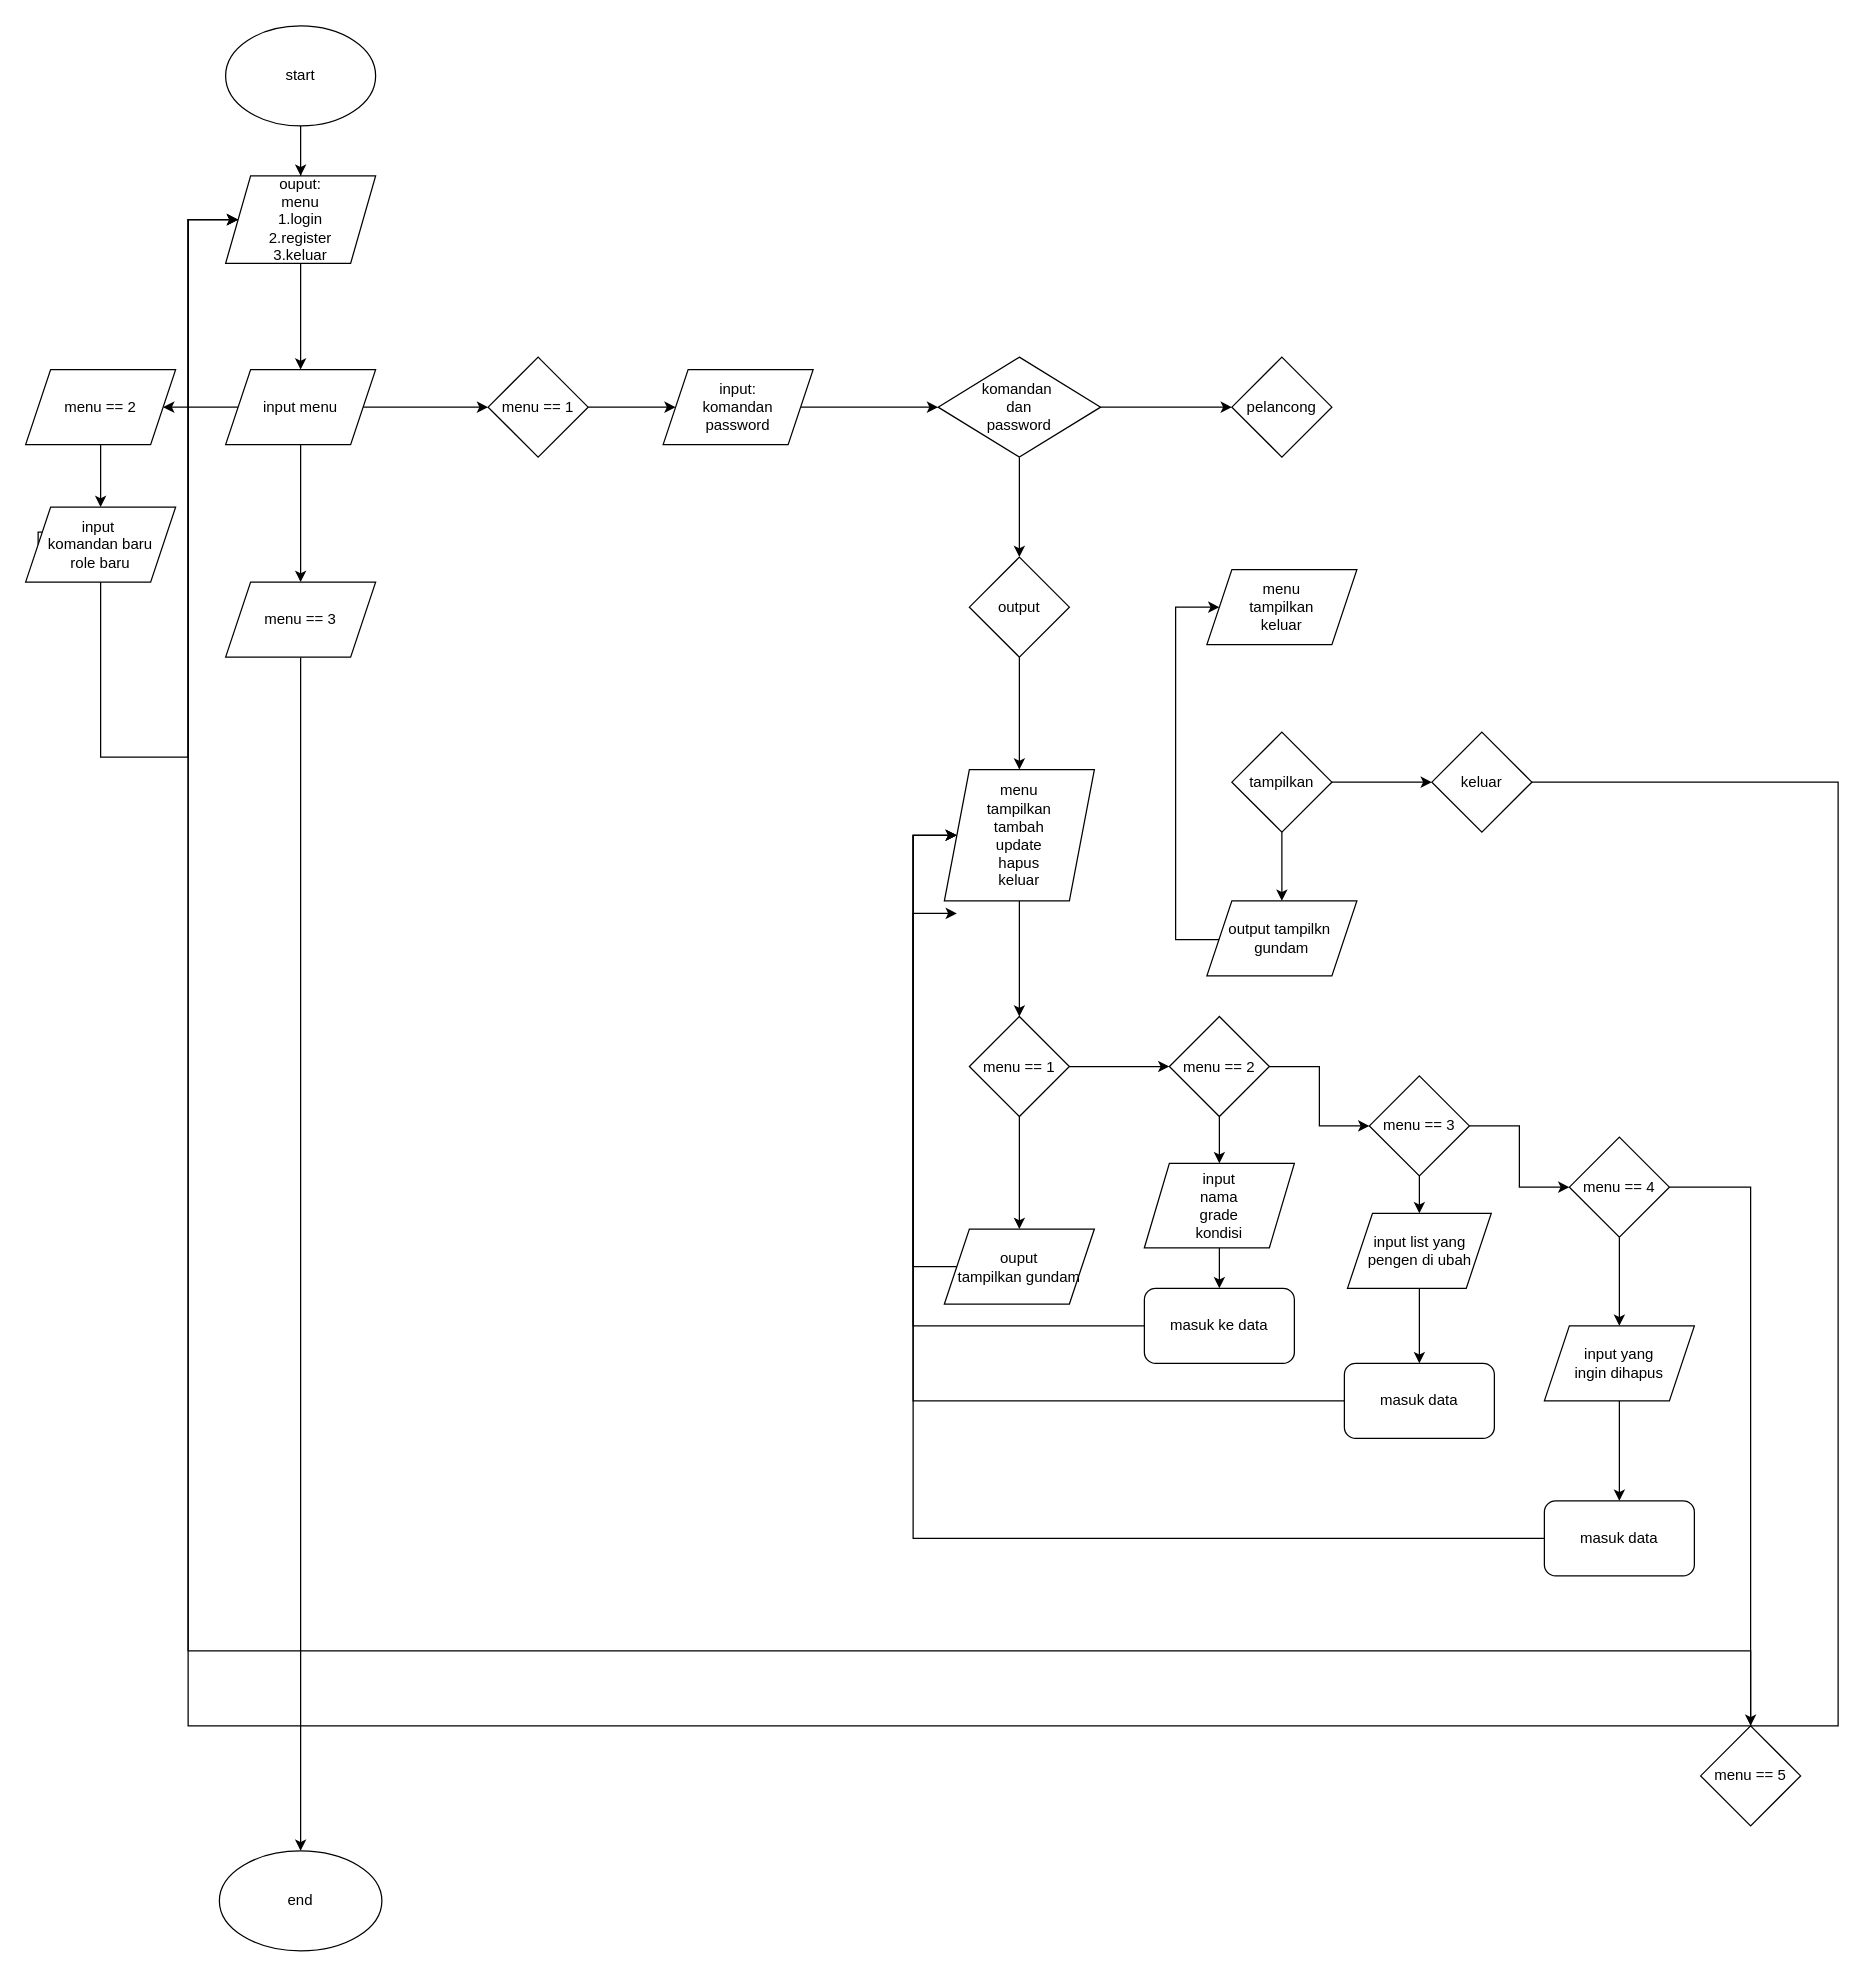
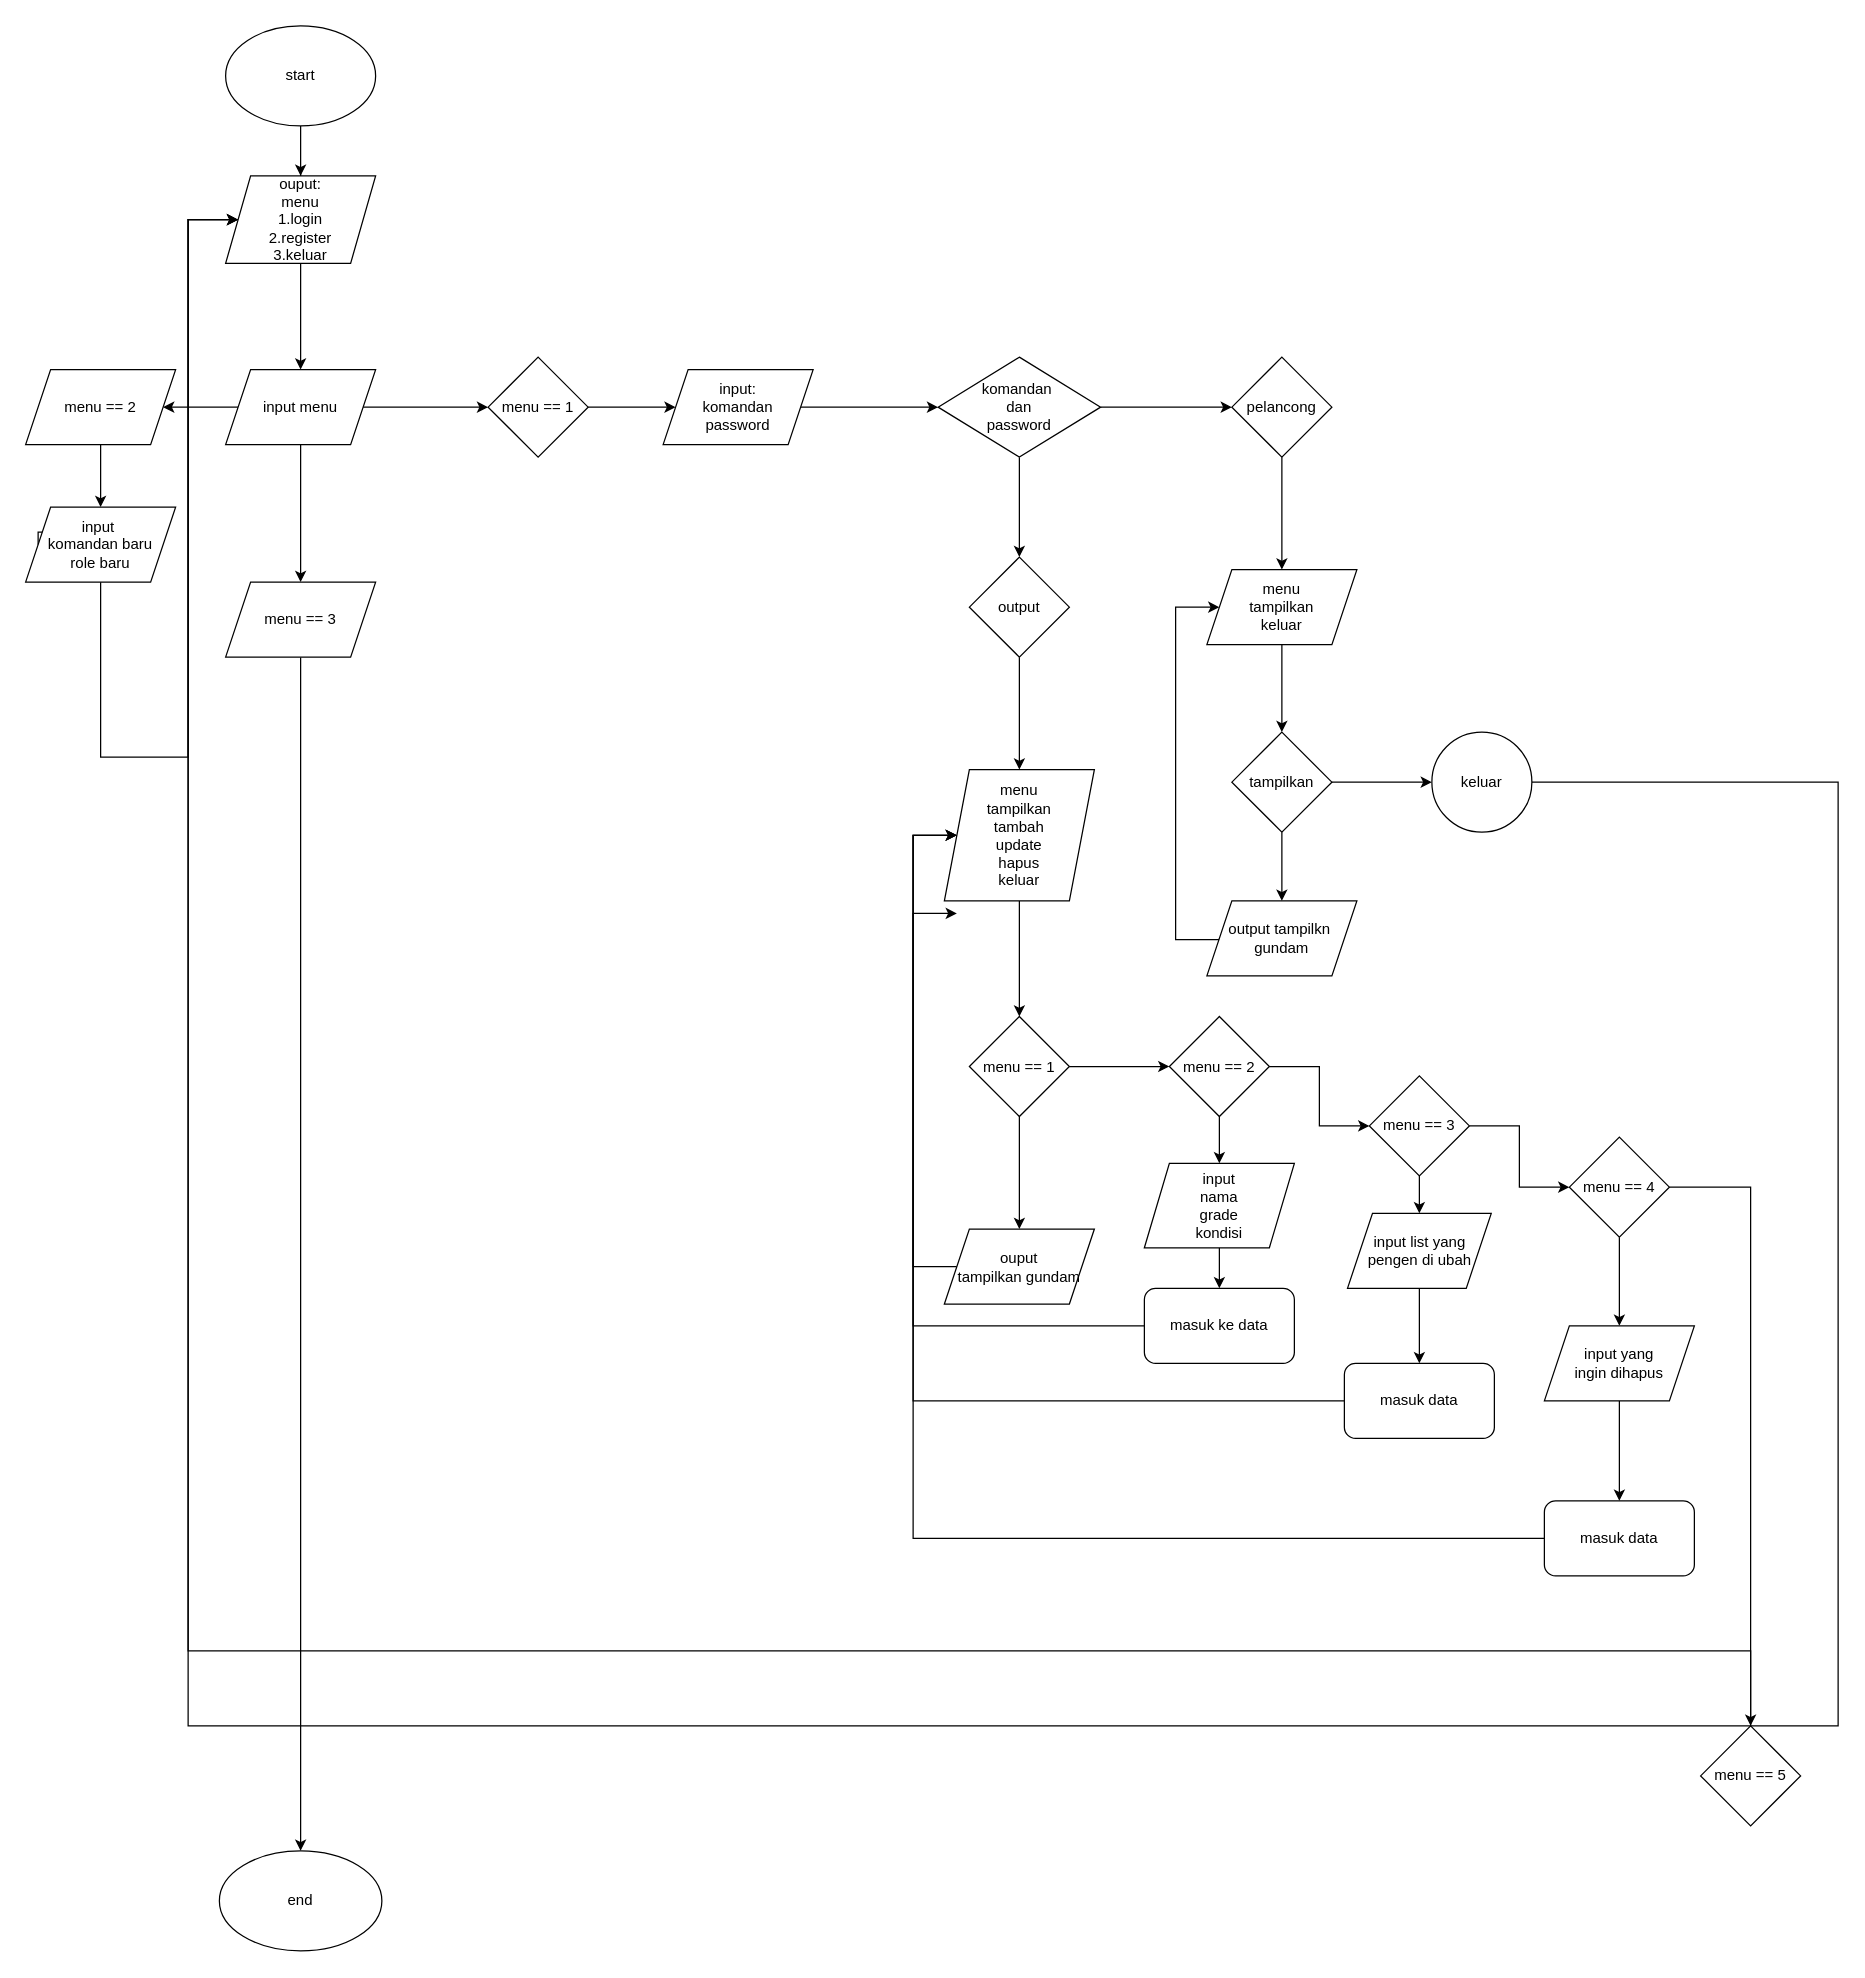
none -> (1282, 509)
none -> (1282, 684)
(1482, 782) -> (1482, 782)
